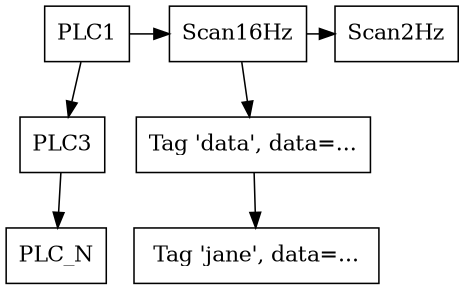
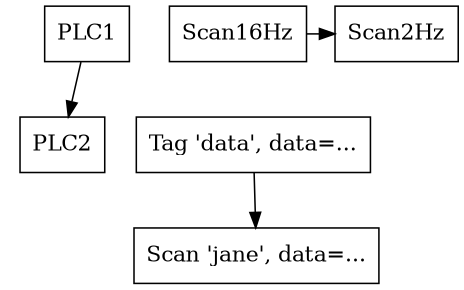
(142, 34) -> none
(245, 82) -> none
(62, 145) -> (62, 145)
(56, 256) -> none
(256, 256) -> (256, 256)
